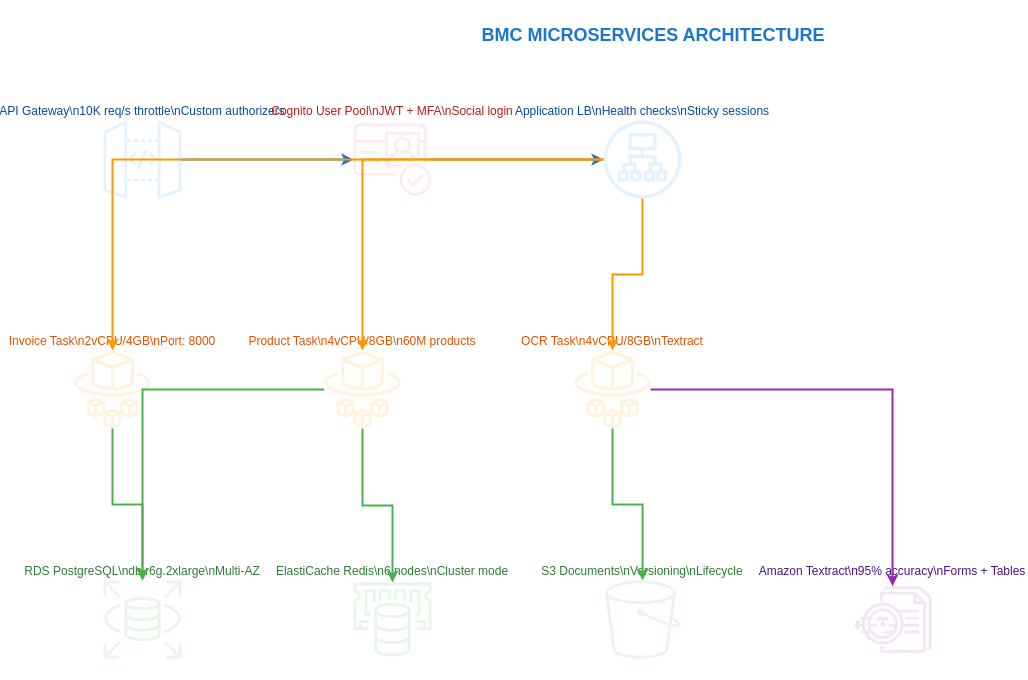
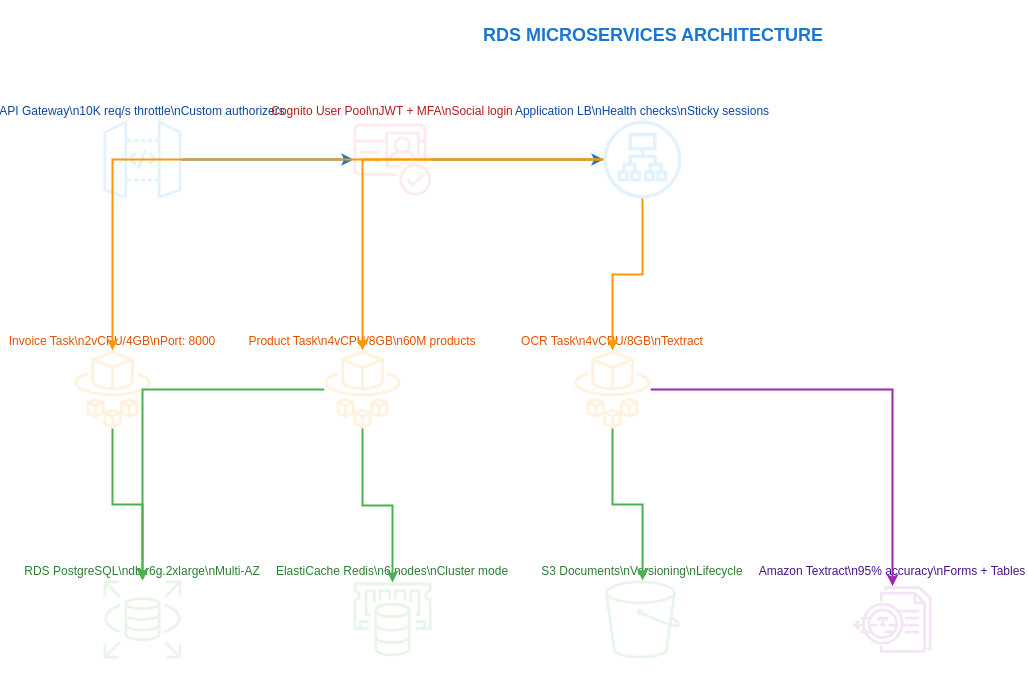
(654, 36) -> (654, 36)
